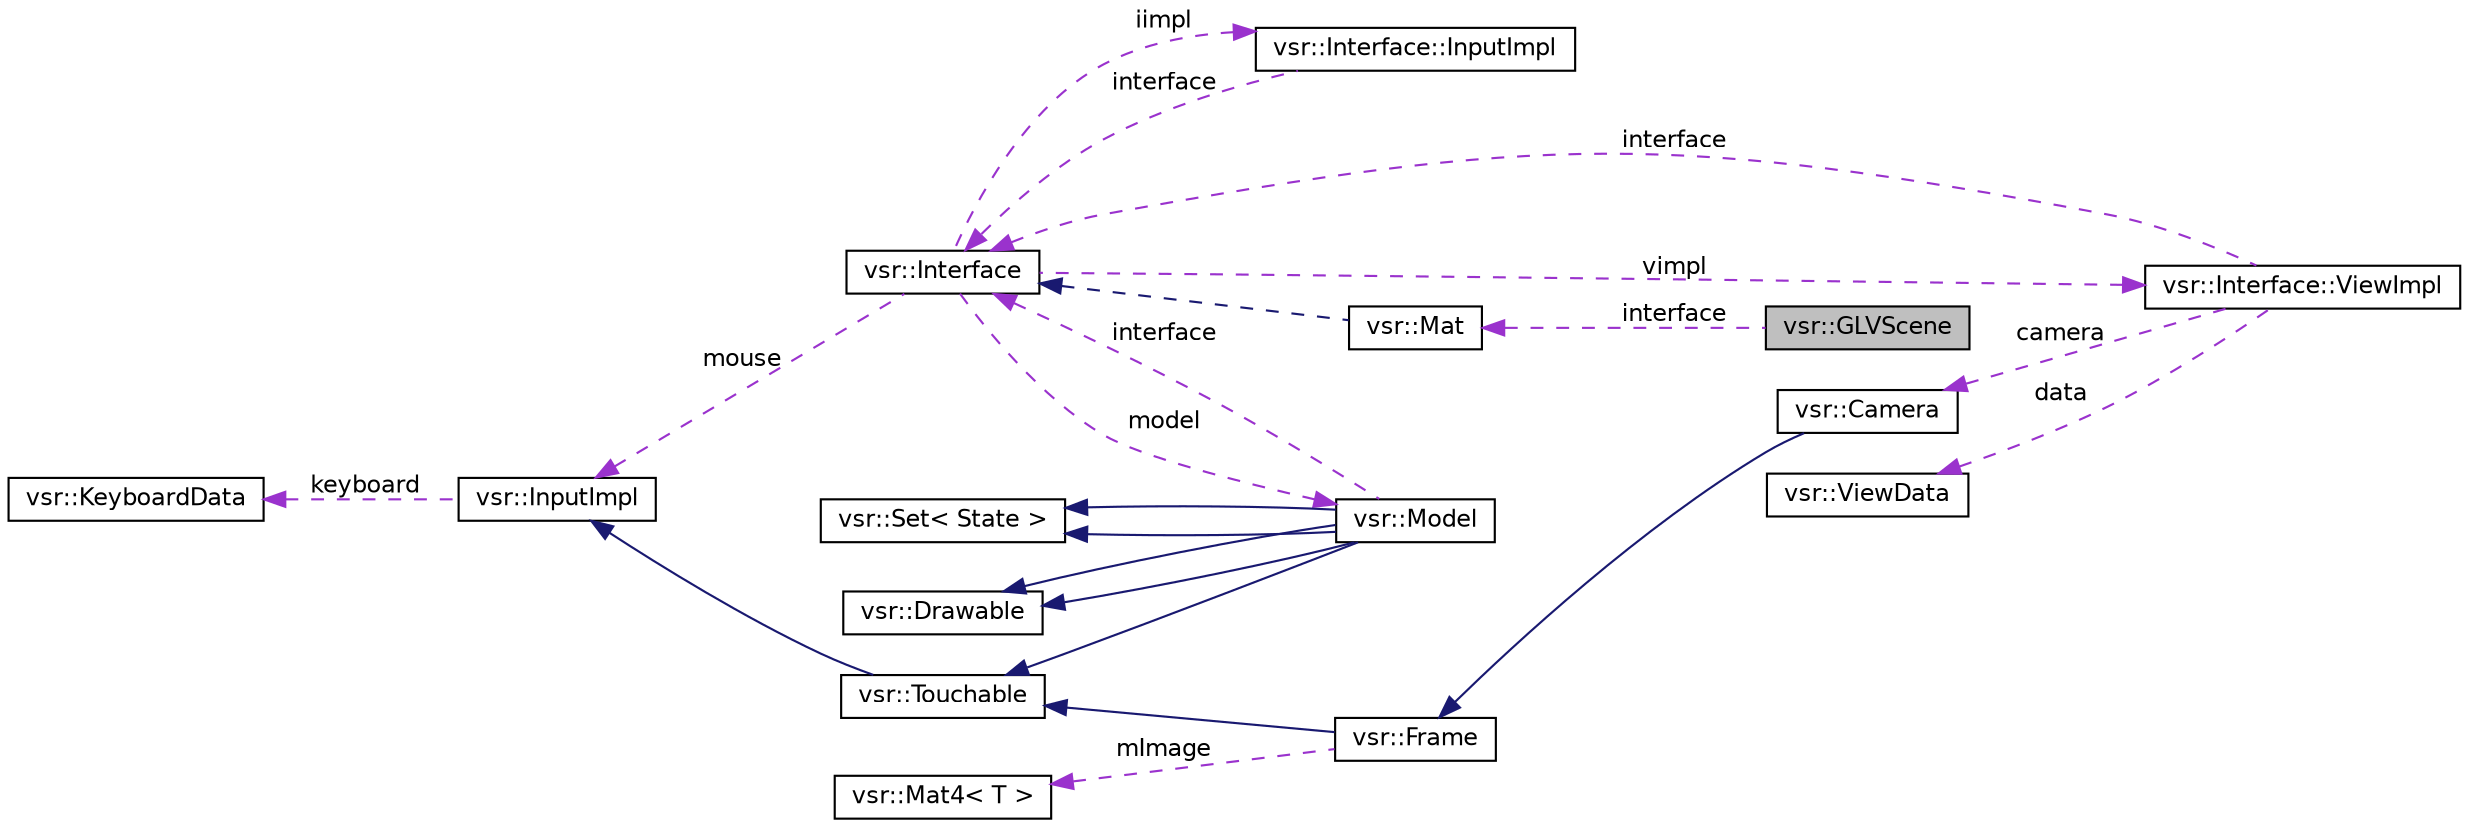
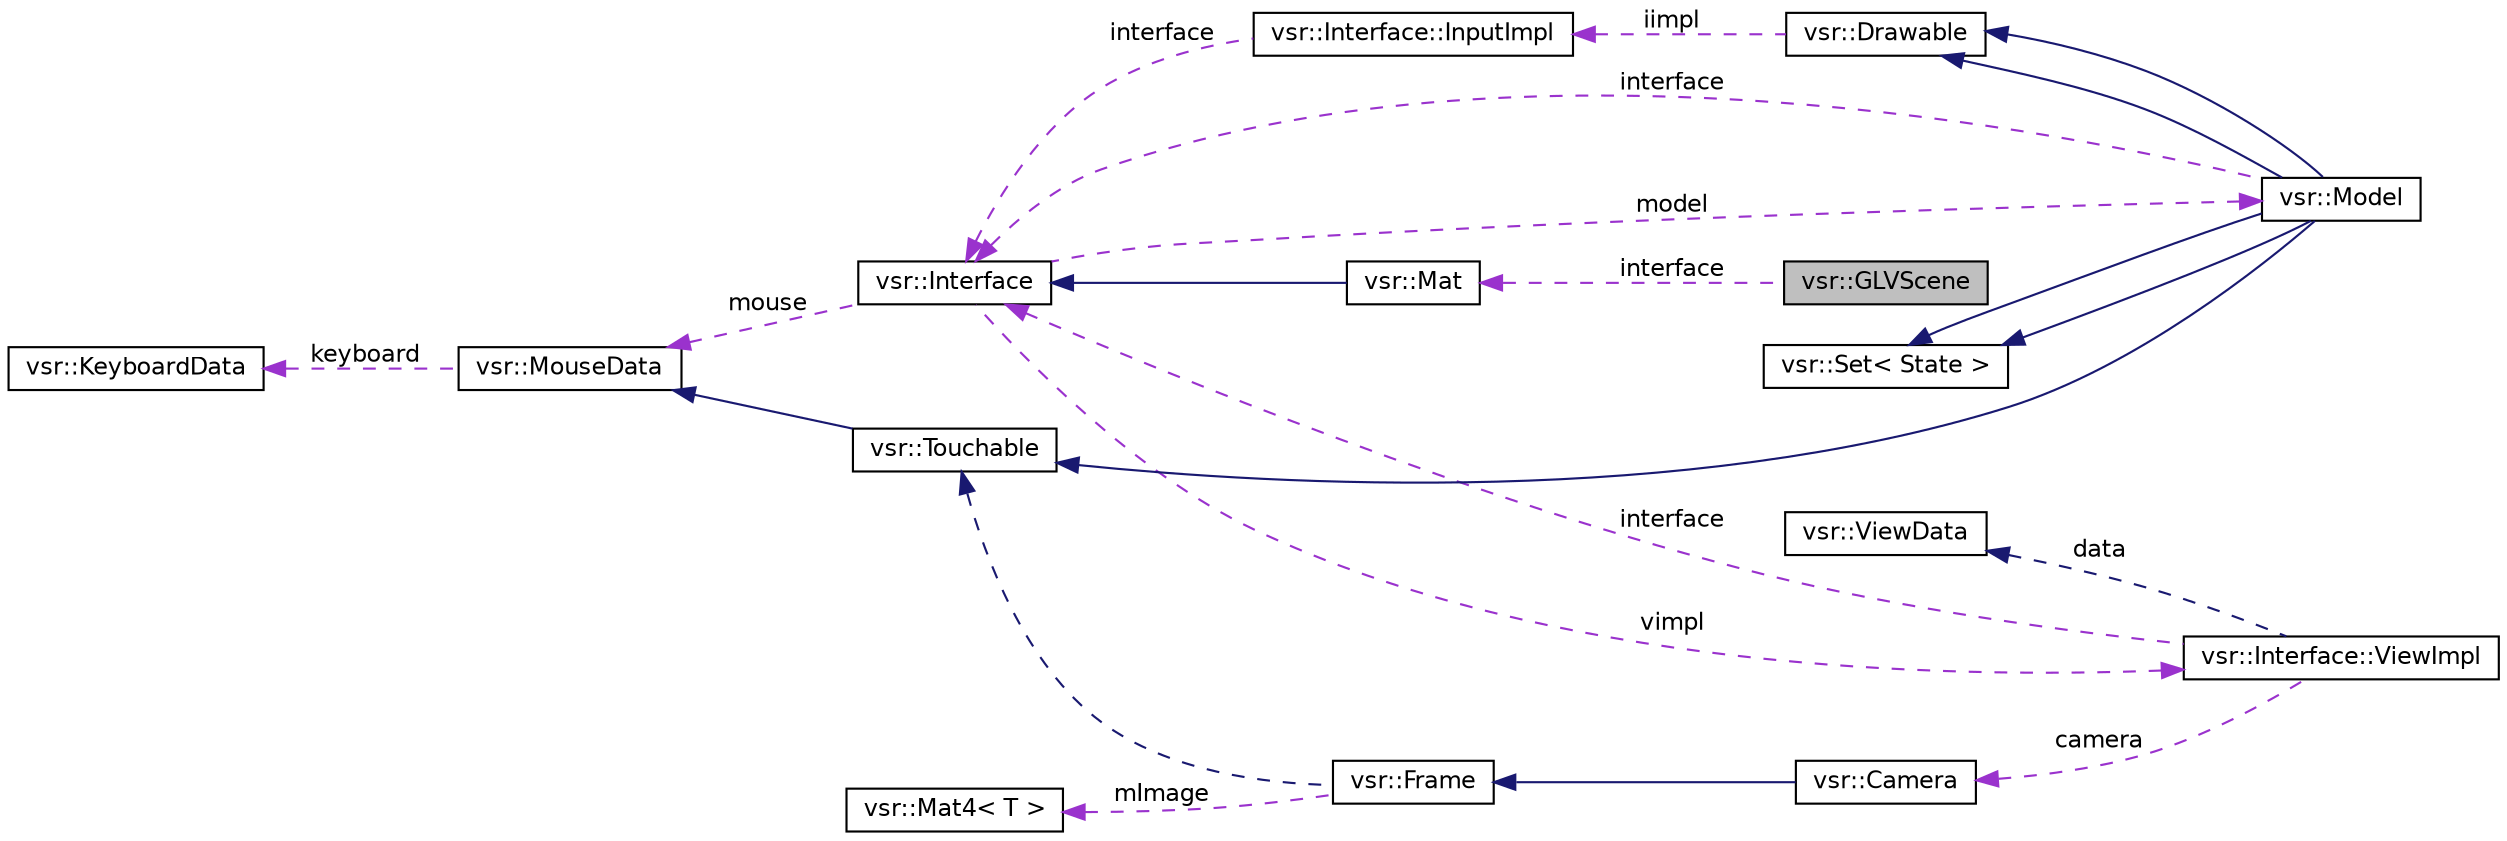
(1060, 96) -> (1690, 34)
(1205, 303) -> (1210, 283)
(2121, 400) -> (2150, 588)
(557, 499) -> (570, 369)
(1200, 720) -> (1091, 713)
